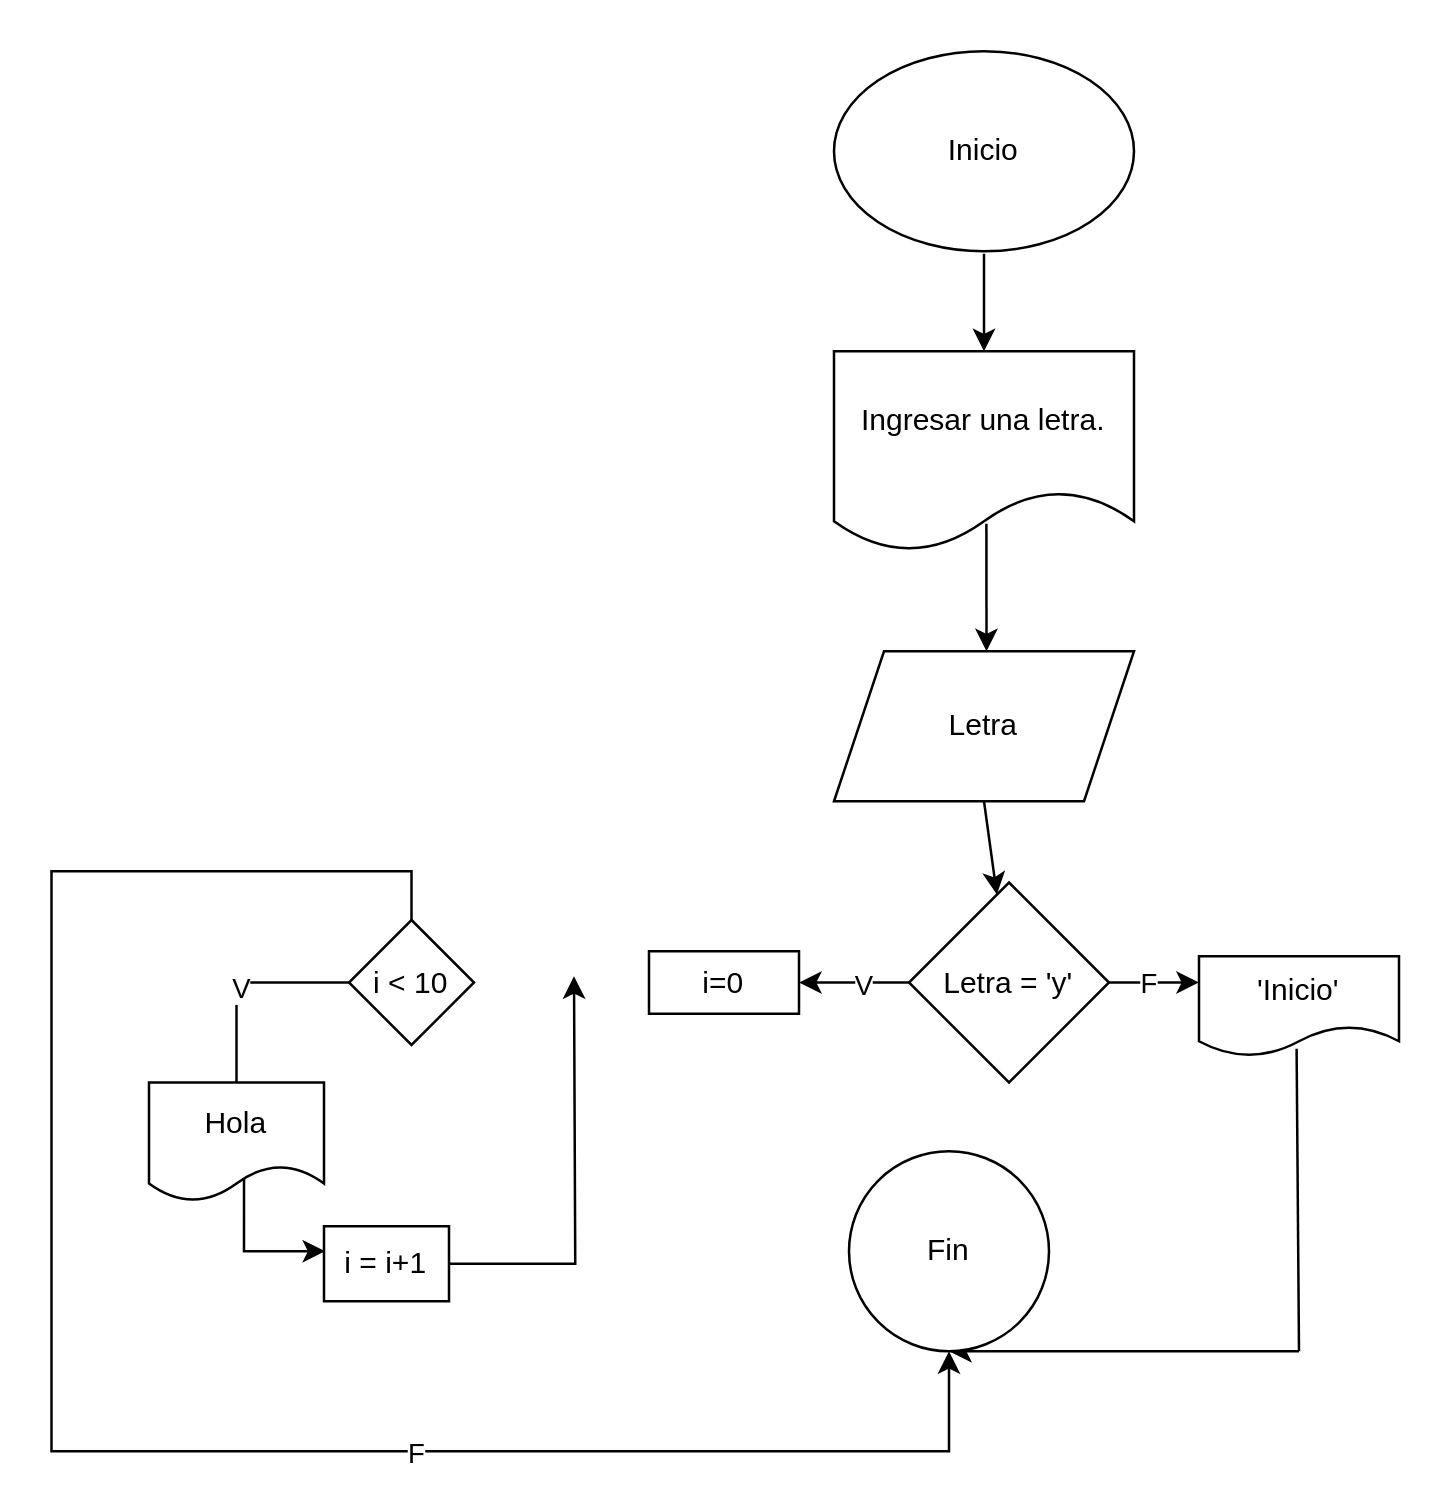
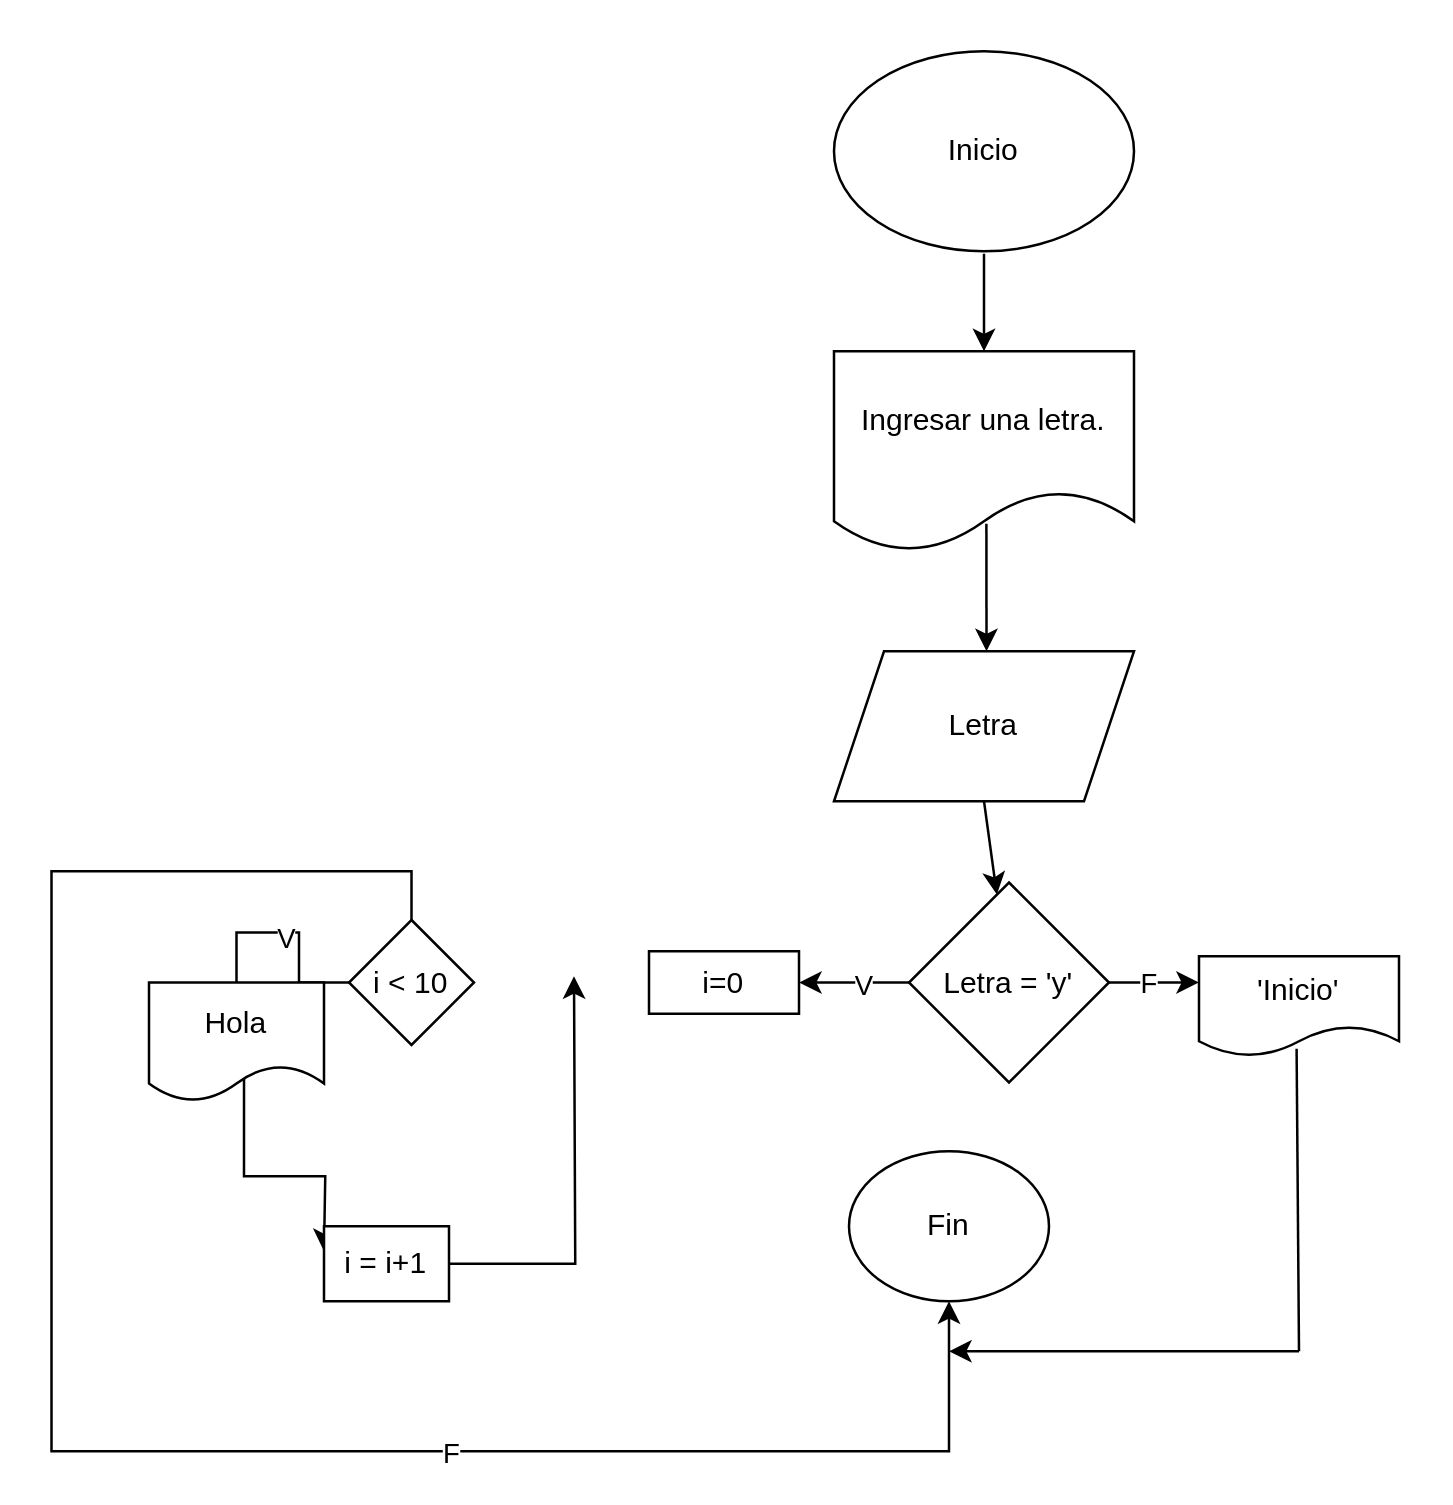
(236, 1142) -> (236, 1042)
(949, 1251) -> (949, 1226)
